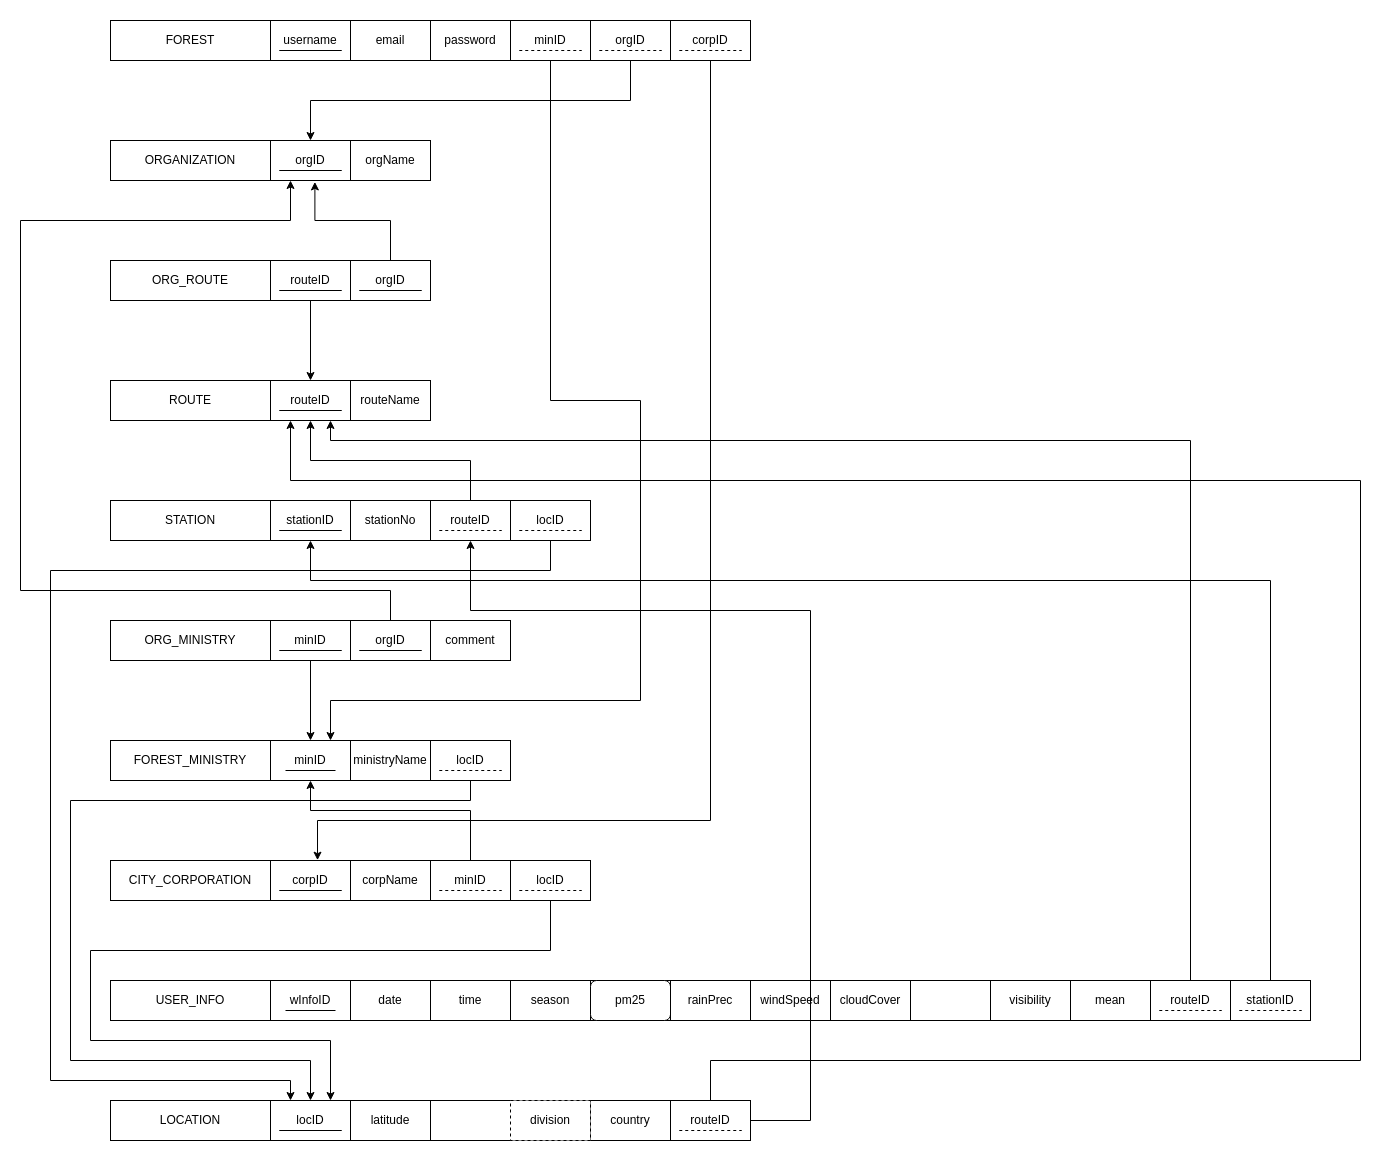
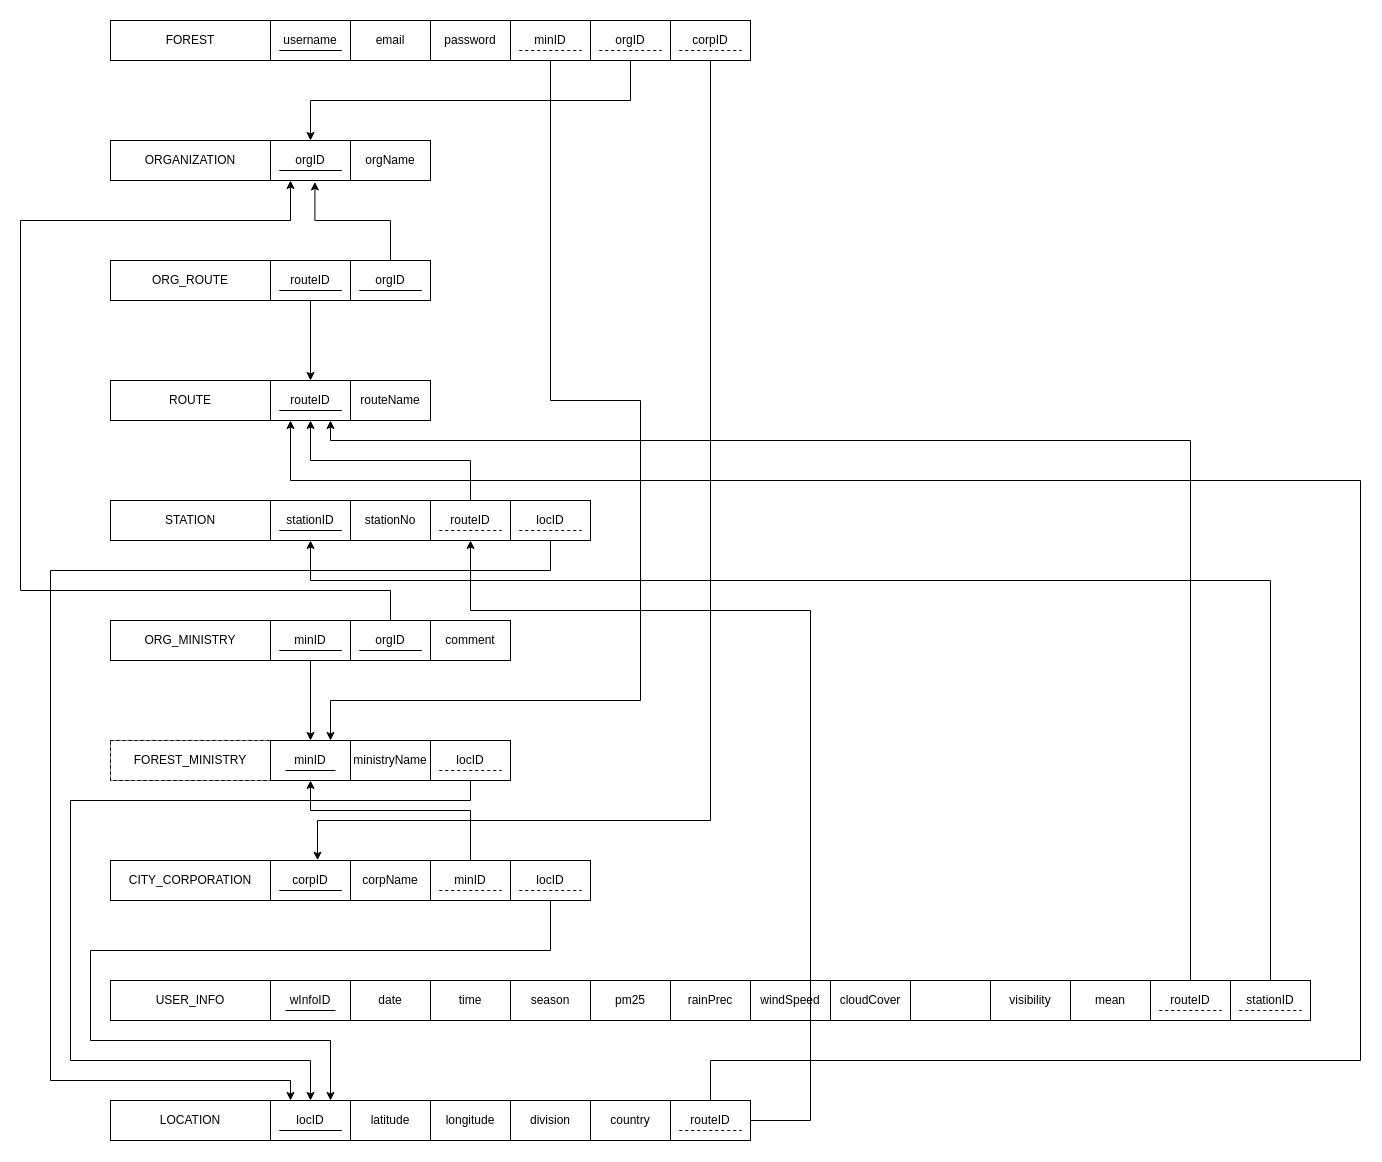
(191, 761) -> (191, 761)
(631, 1001) -> (631, 1001)
none -> (471, 1121)
(551, 1121) -> (551, 1121)
